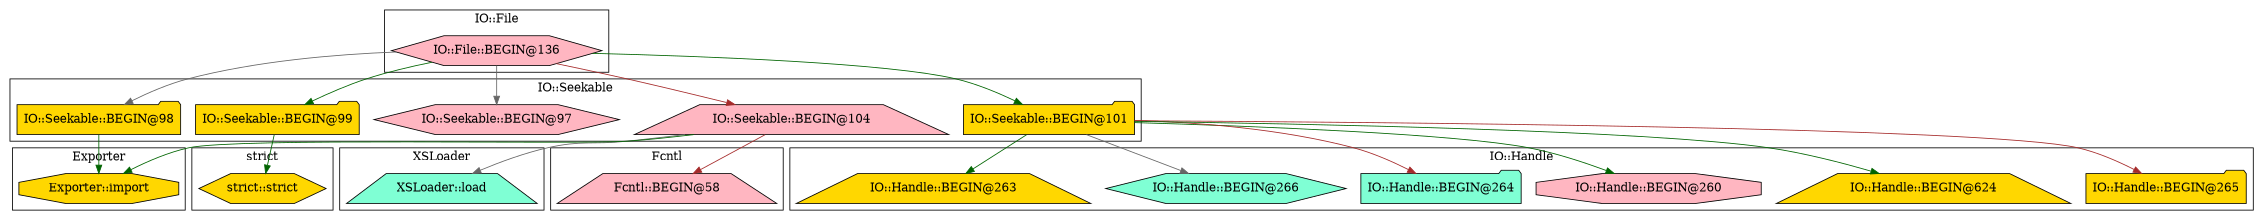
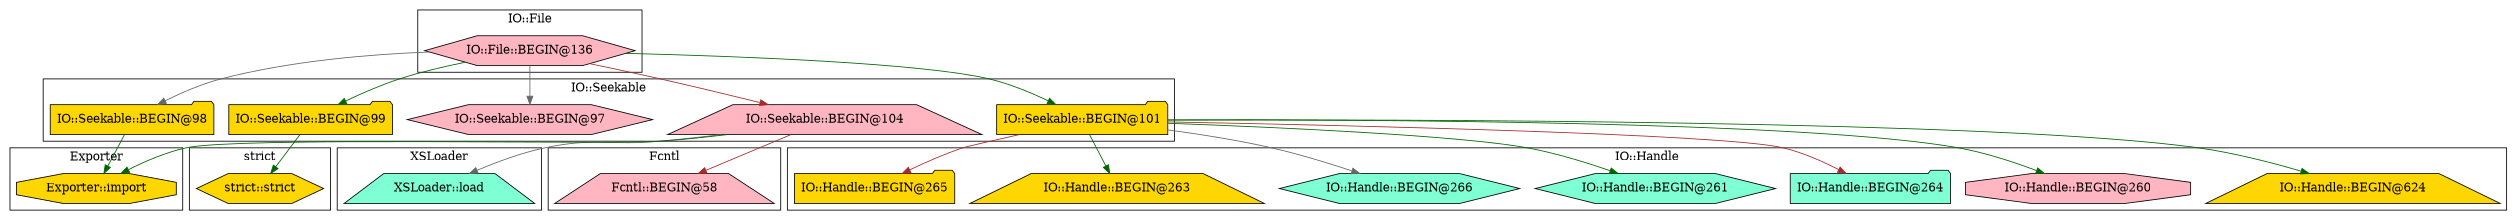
none -> (1655, 189)
